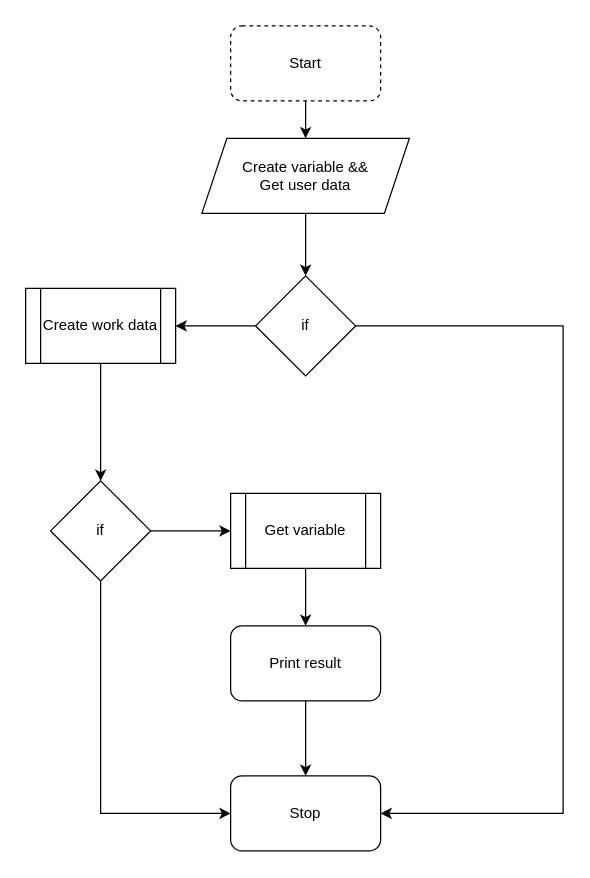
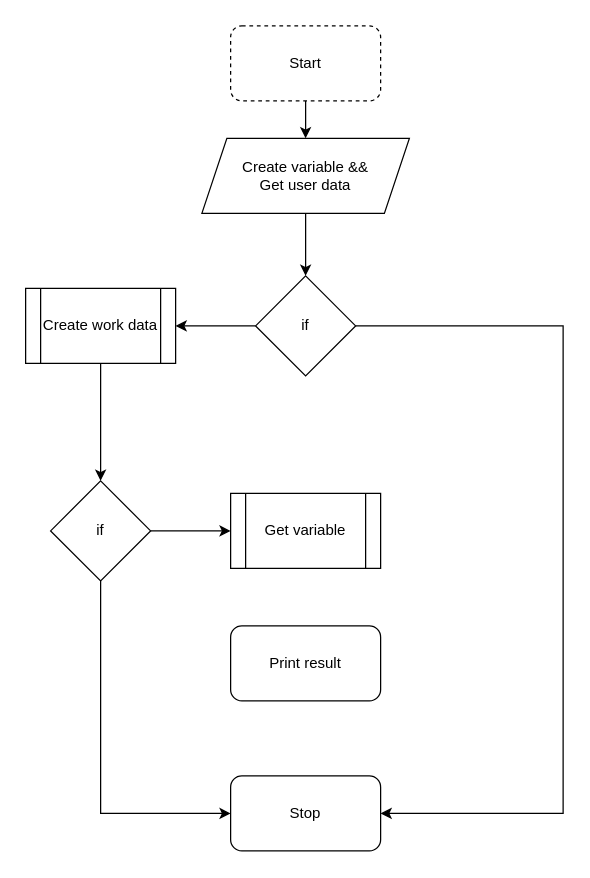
(306, 592) -> none
(306, 734) -> none
